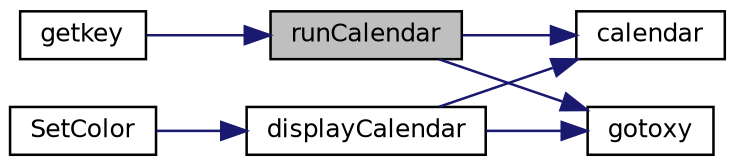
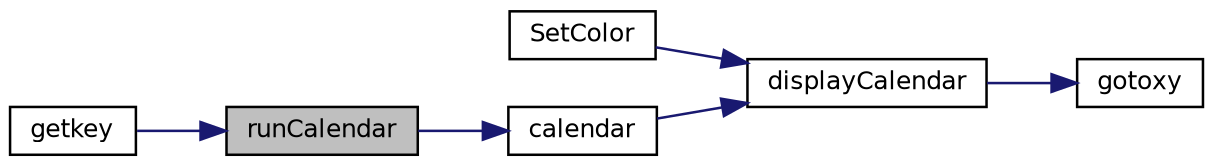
(482, 74) -> none
(485, 91) -> (690, 113)
